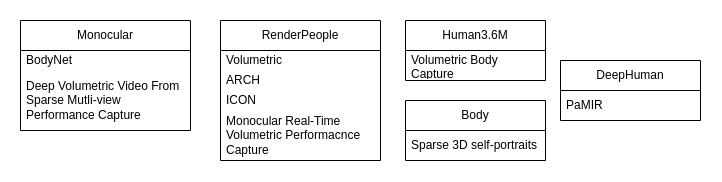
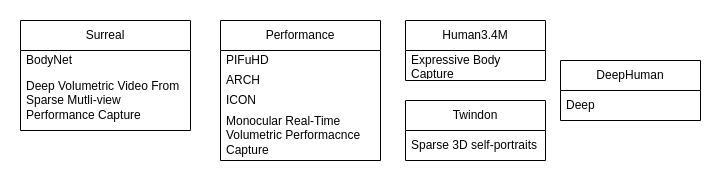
(106, 36) -> (106, 36)
(301, 36) -> (301, 36)
(476, 36) -> (476, 36)
(257, 61) -> (247, 61)
(477, 66) -> (477, 66)
(583, 106) -> (580, 106)
(476, 116) -> (476, 116)
